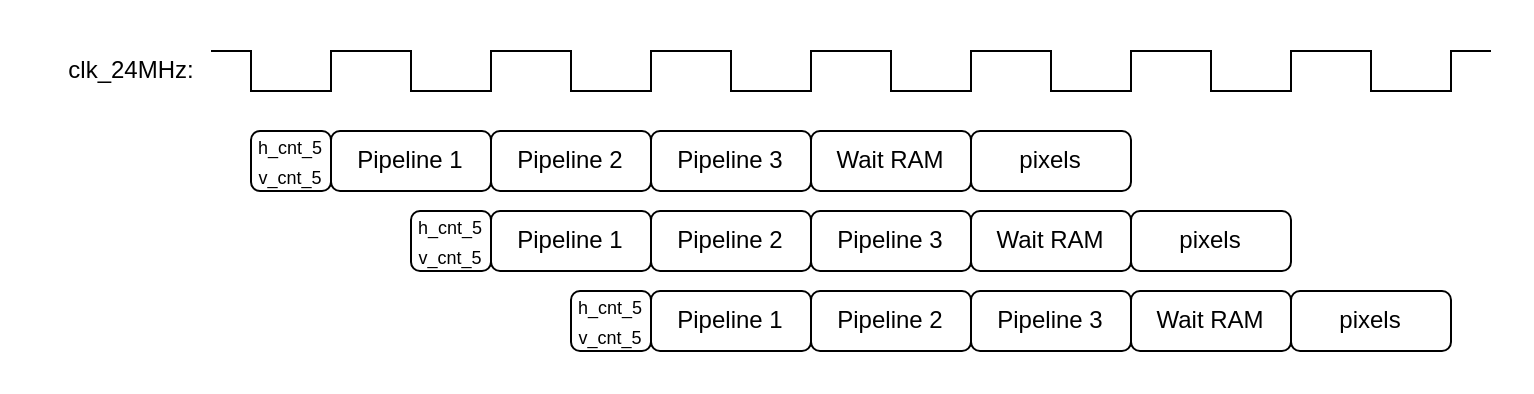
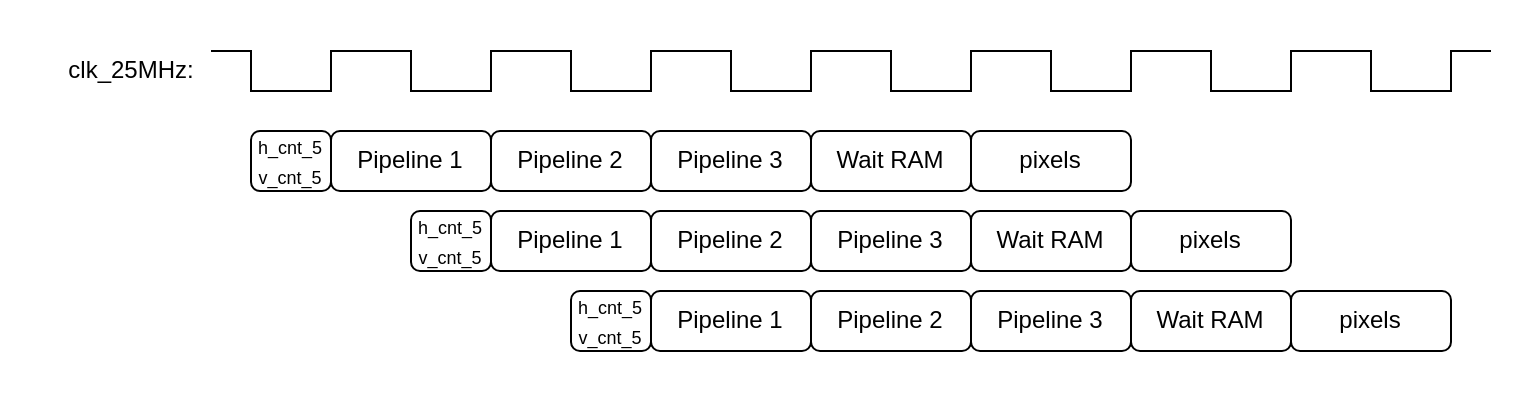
(132, 71) -> (132, 71)
